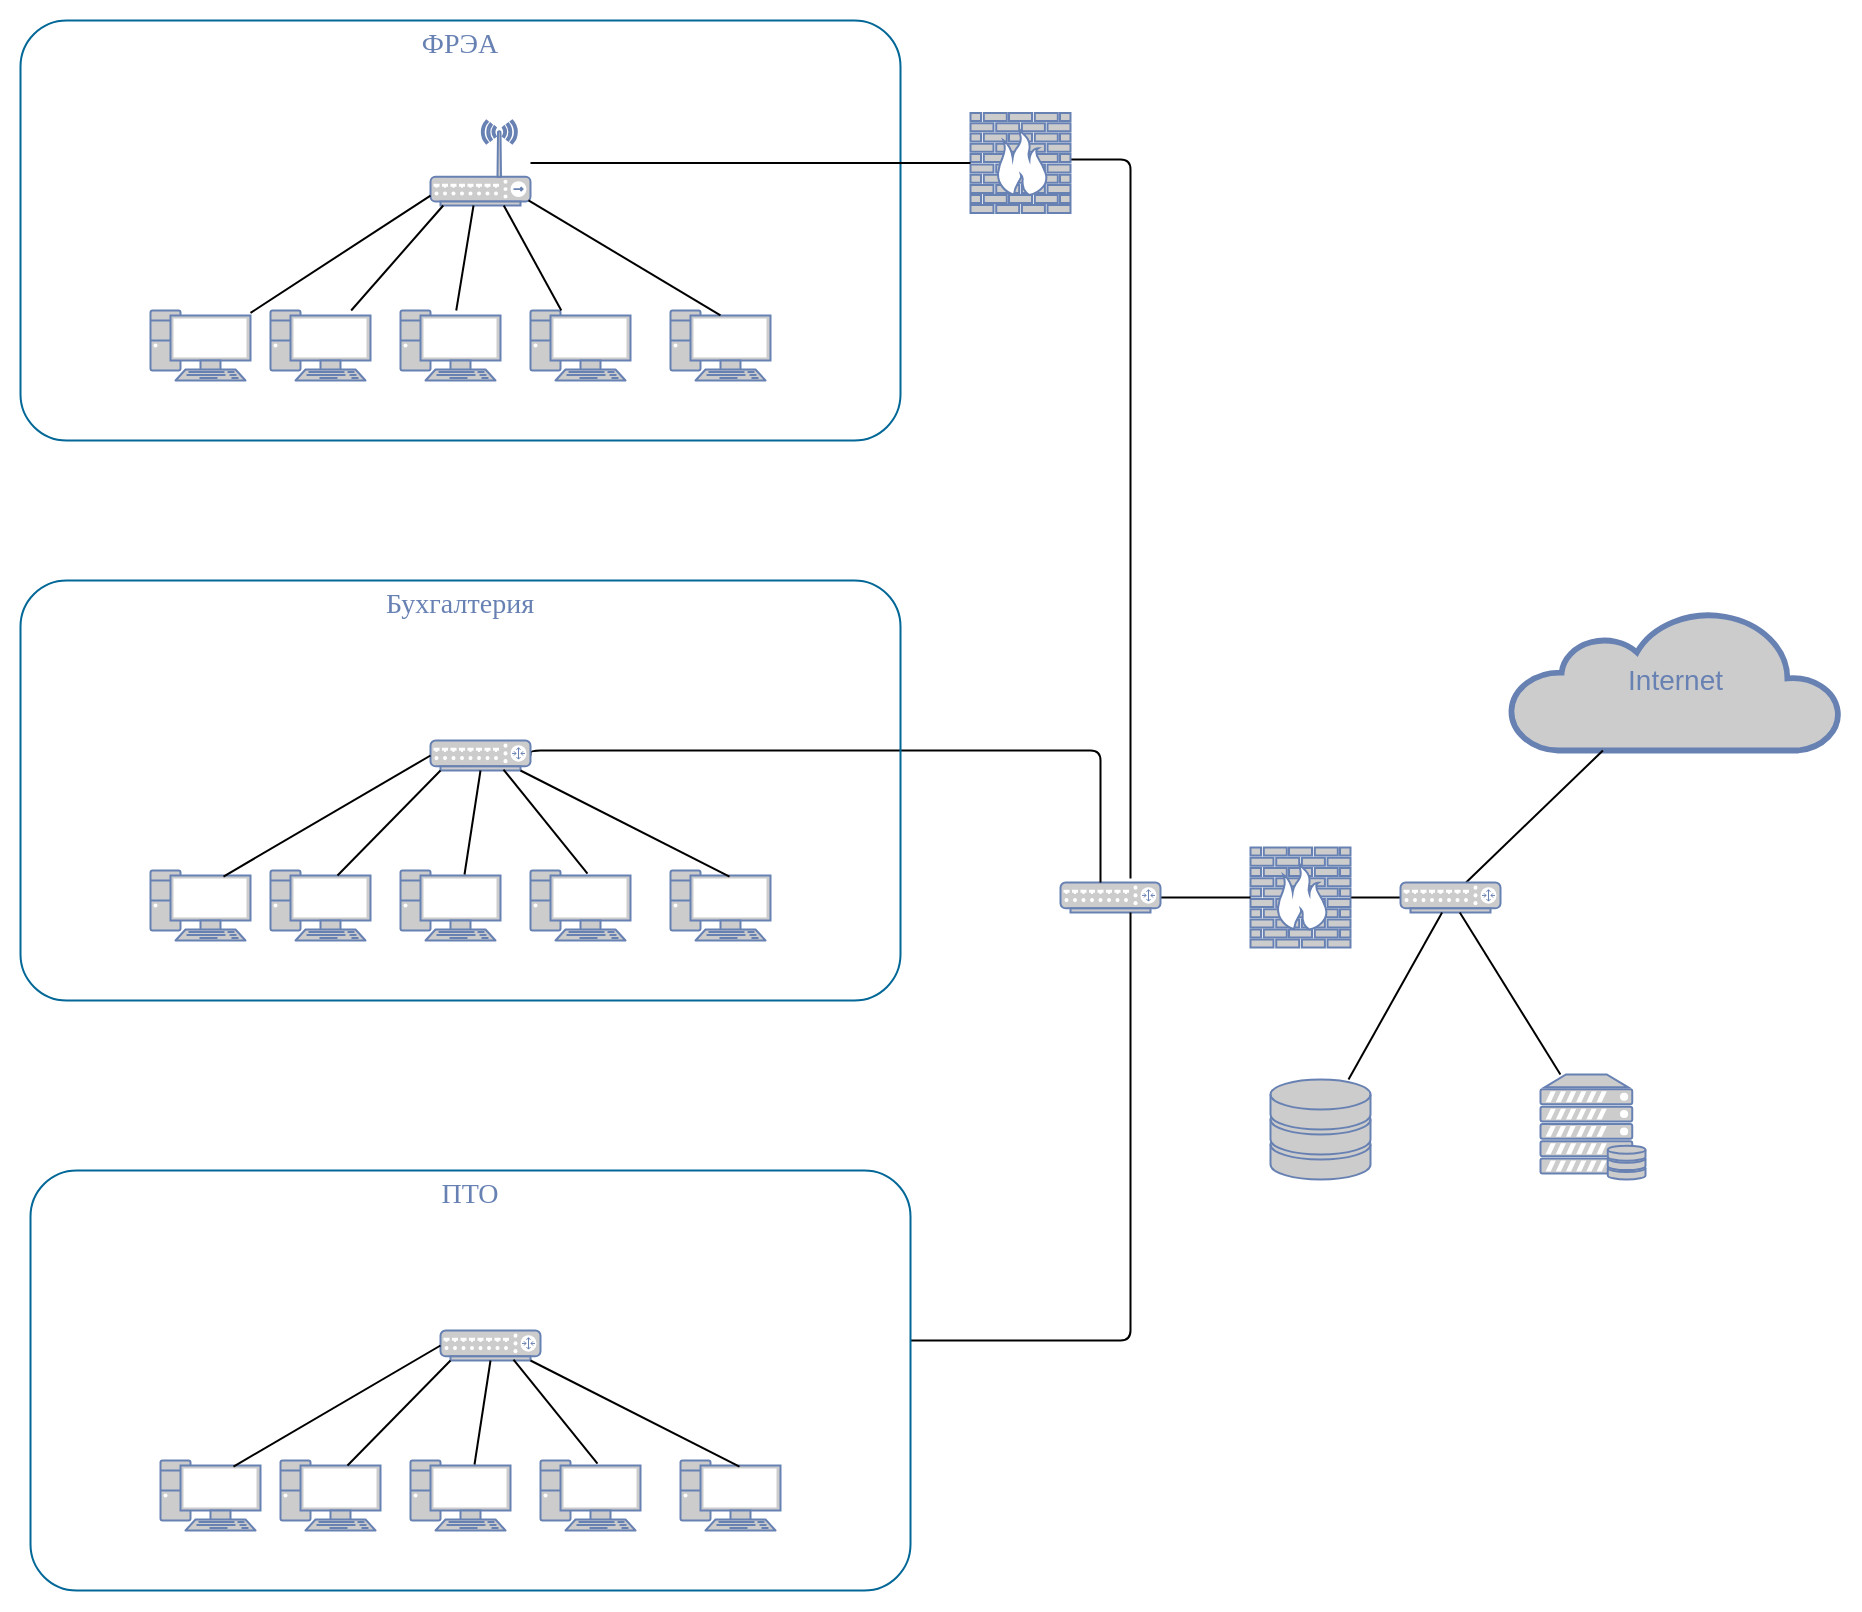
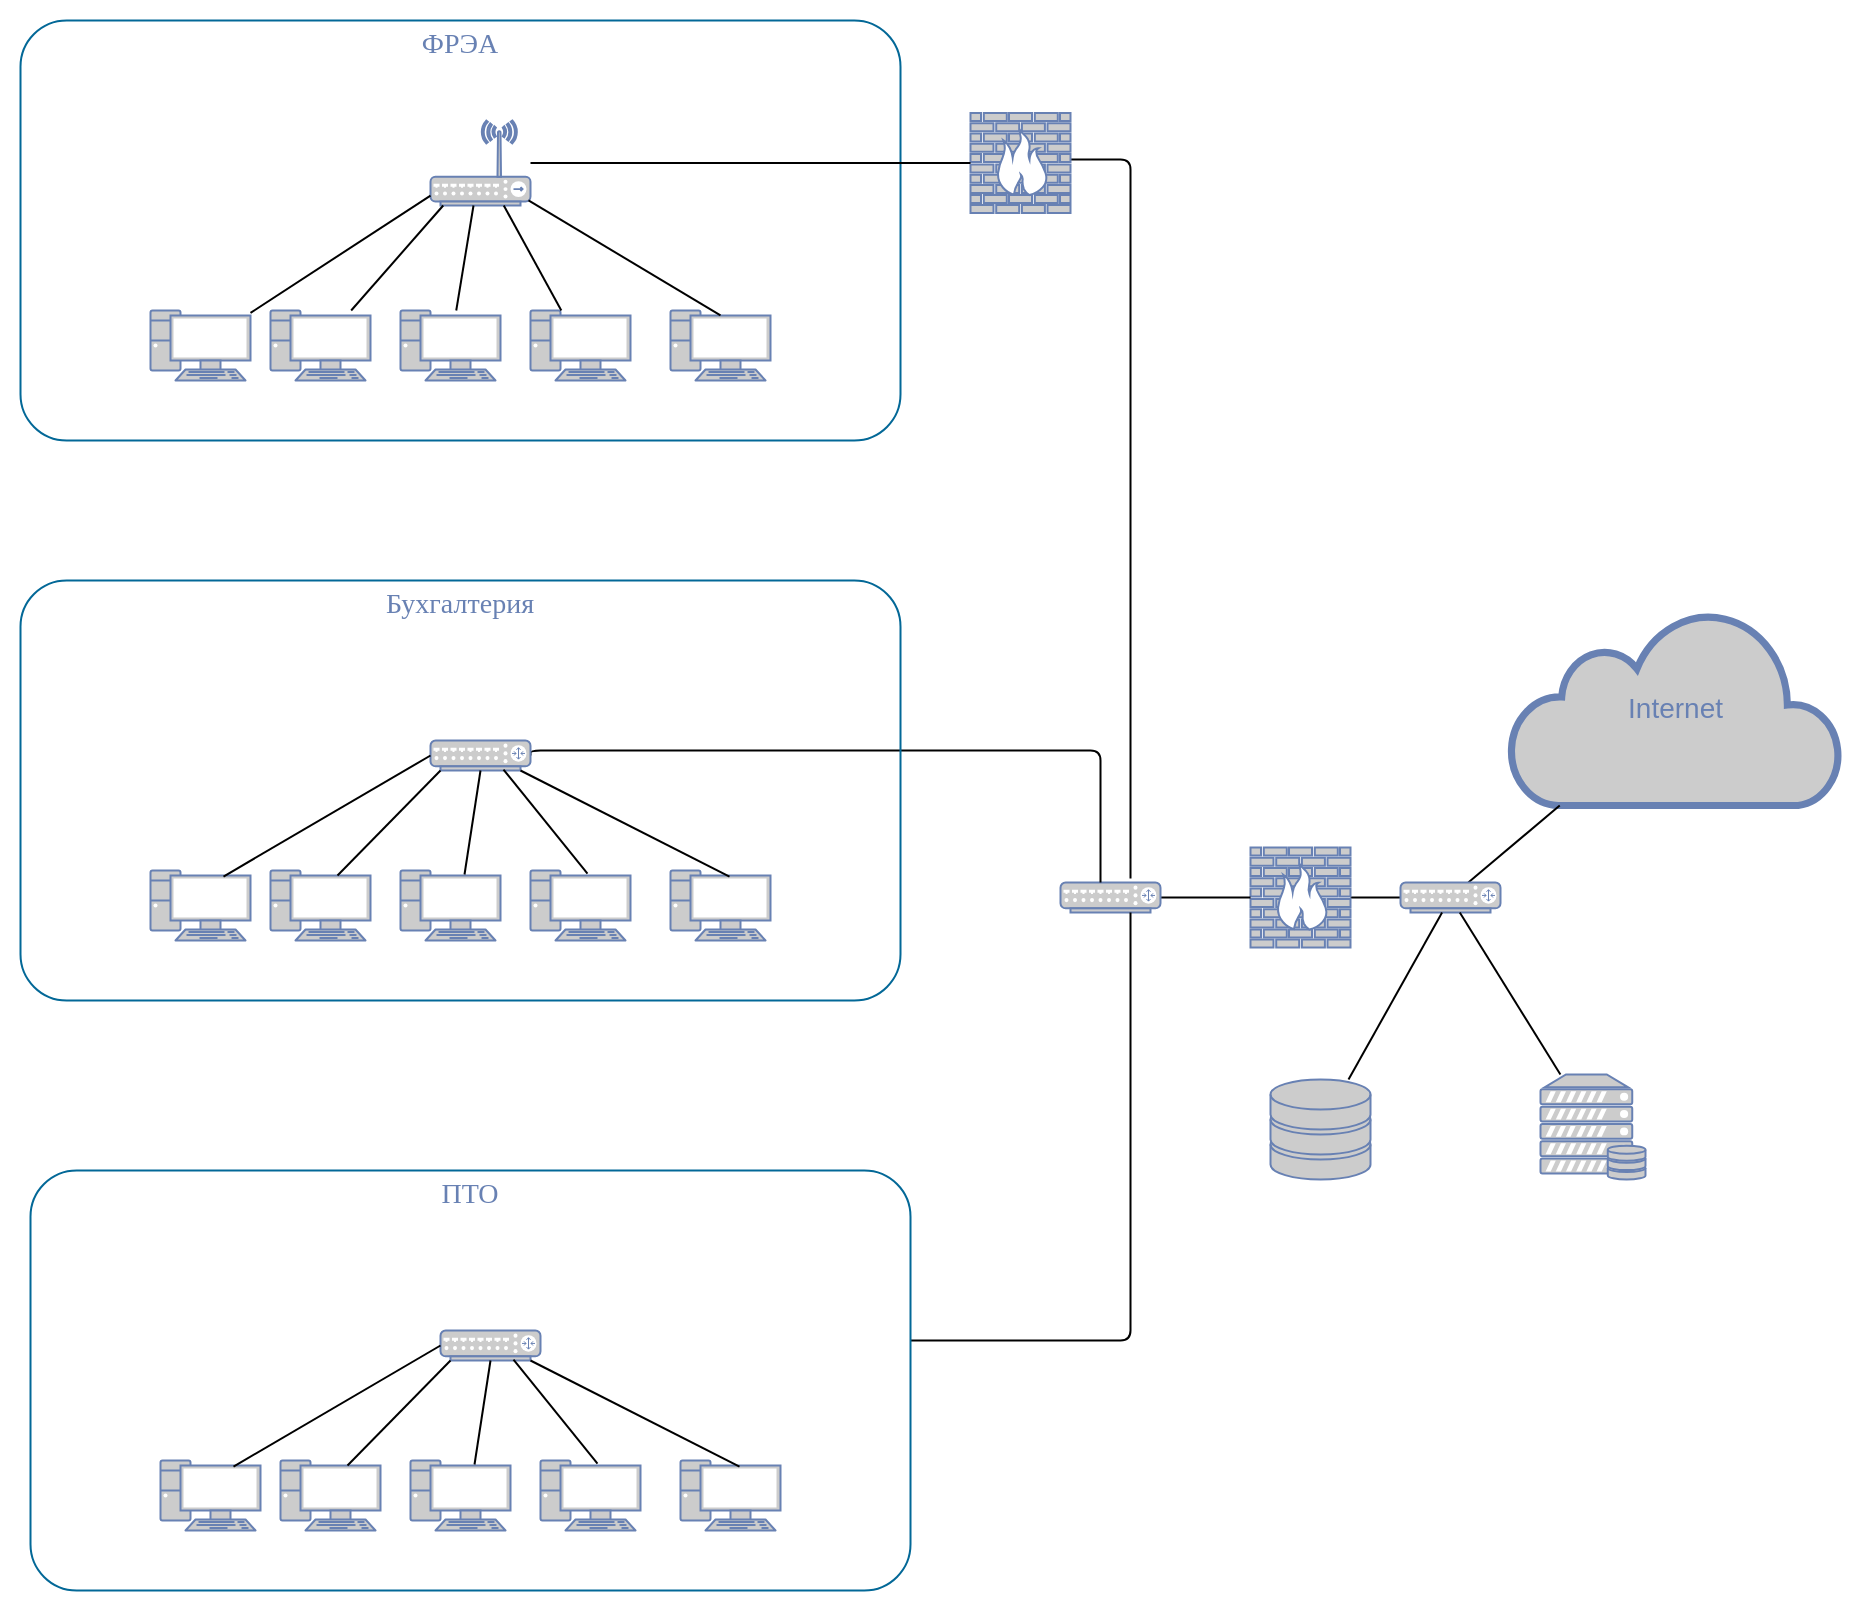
(1676, 681) -> (1676, 708)
